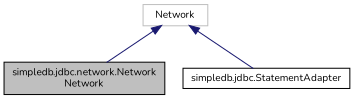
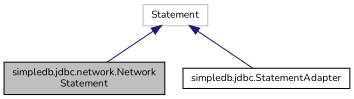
(175, 15) -> (175, 15)
(84, 78) -> (84, 78)
